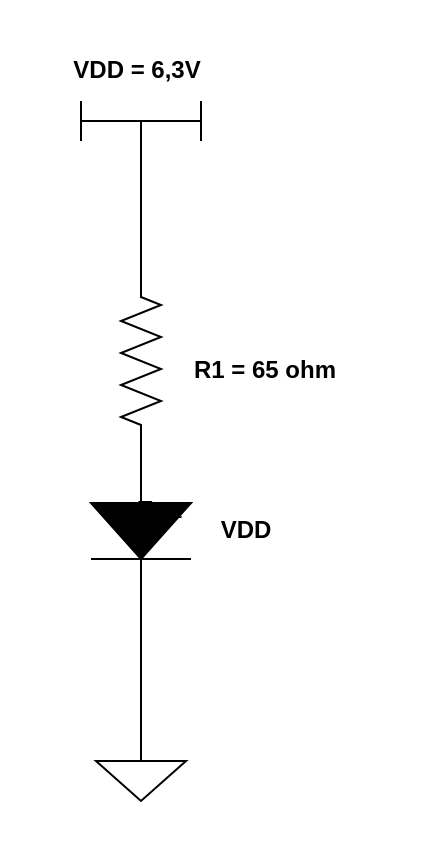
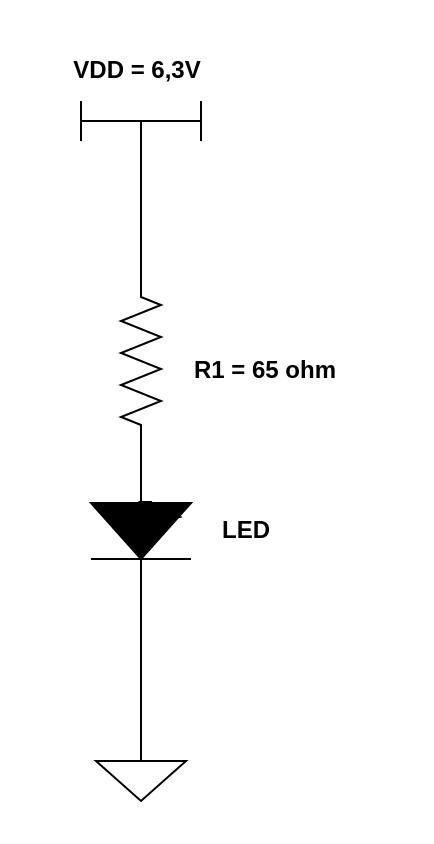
(247, 531) -> (247, 531)
